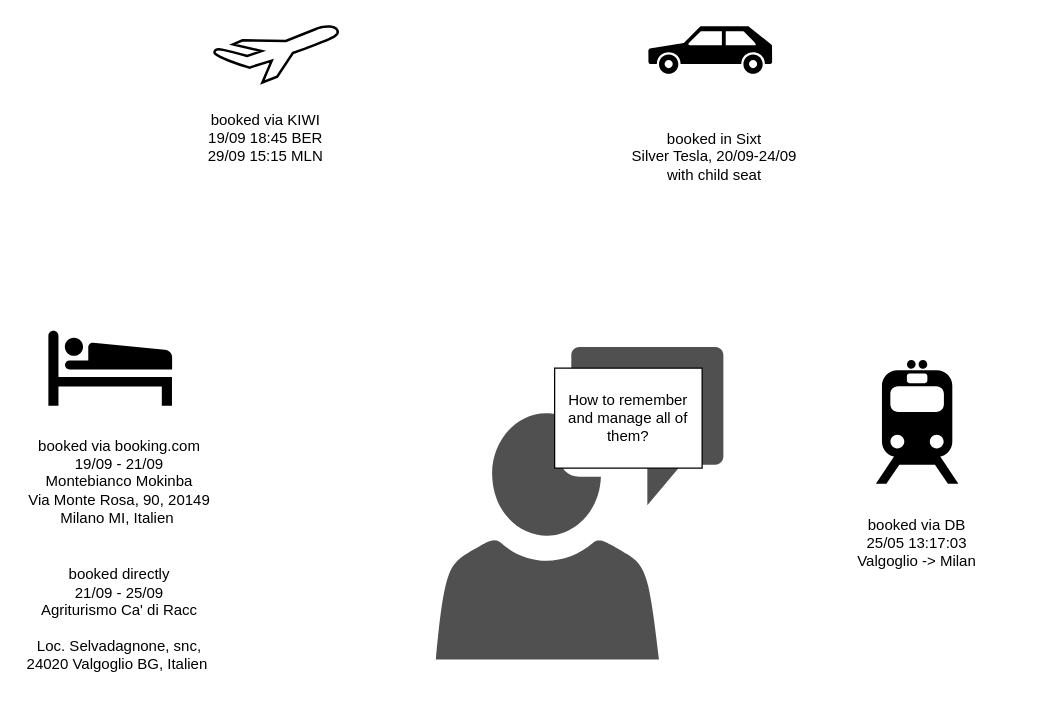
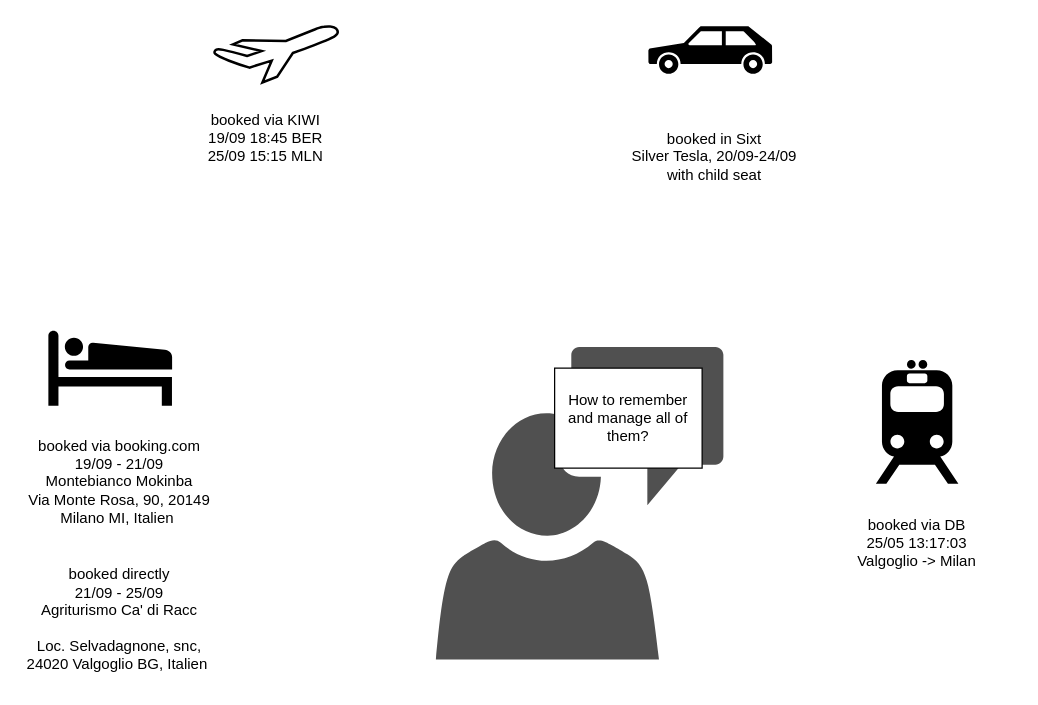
(266, 138) -> (266, 138)
